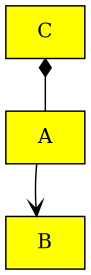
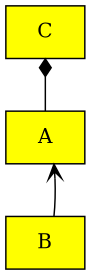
(36, 183) -> (55, 198)
